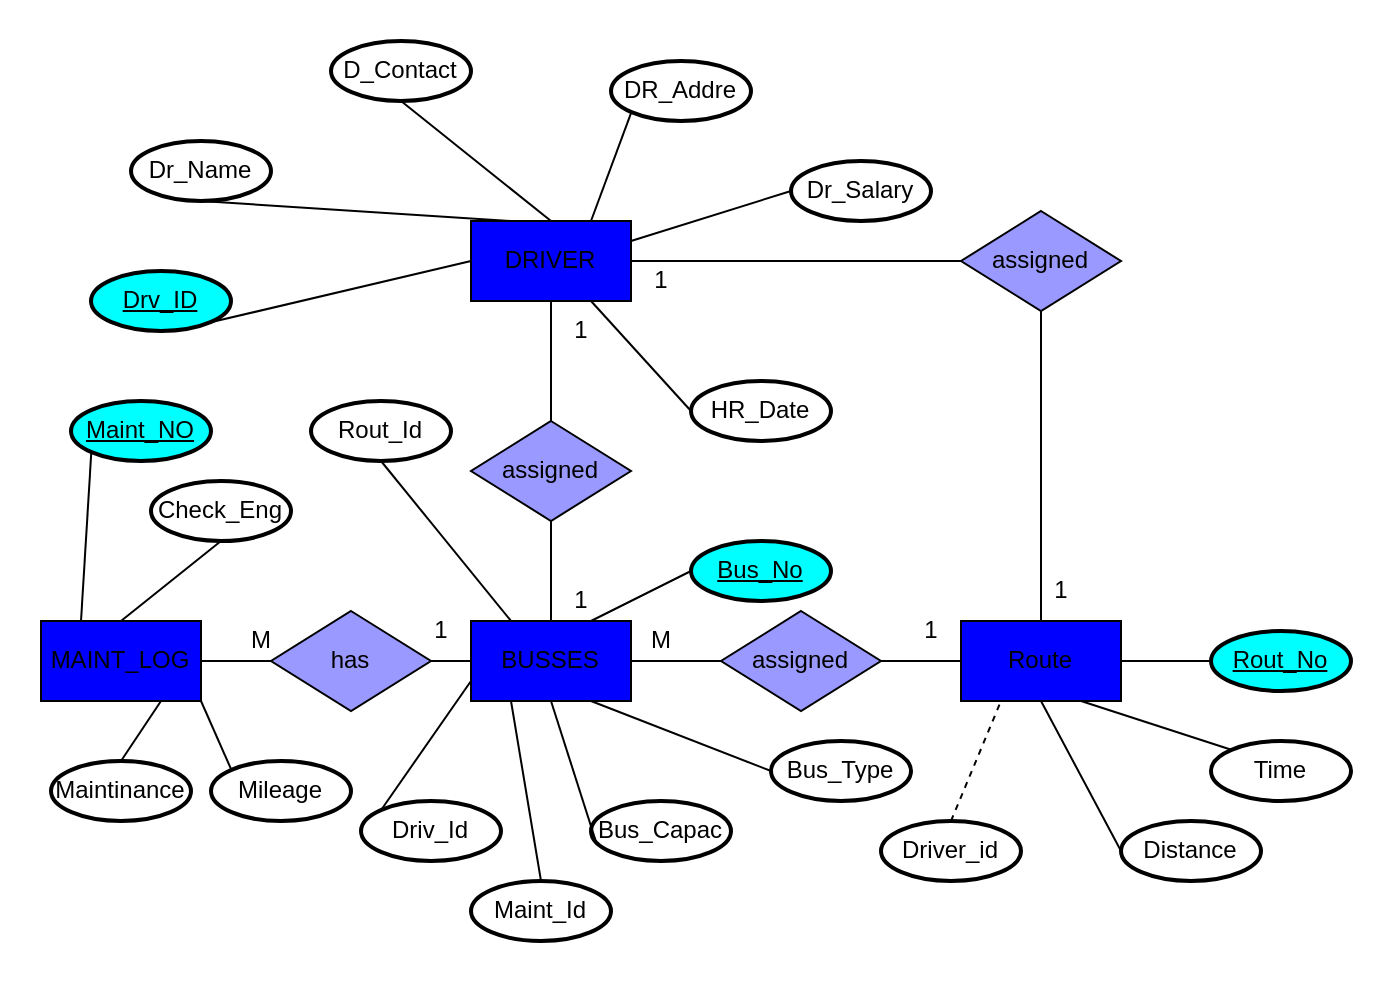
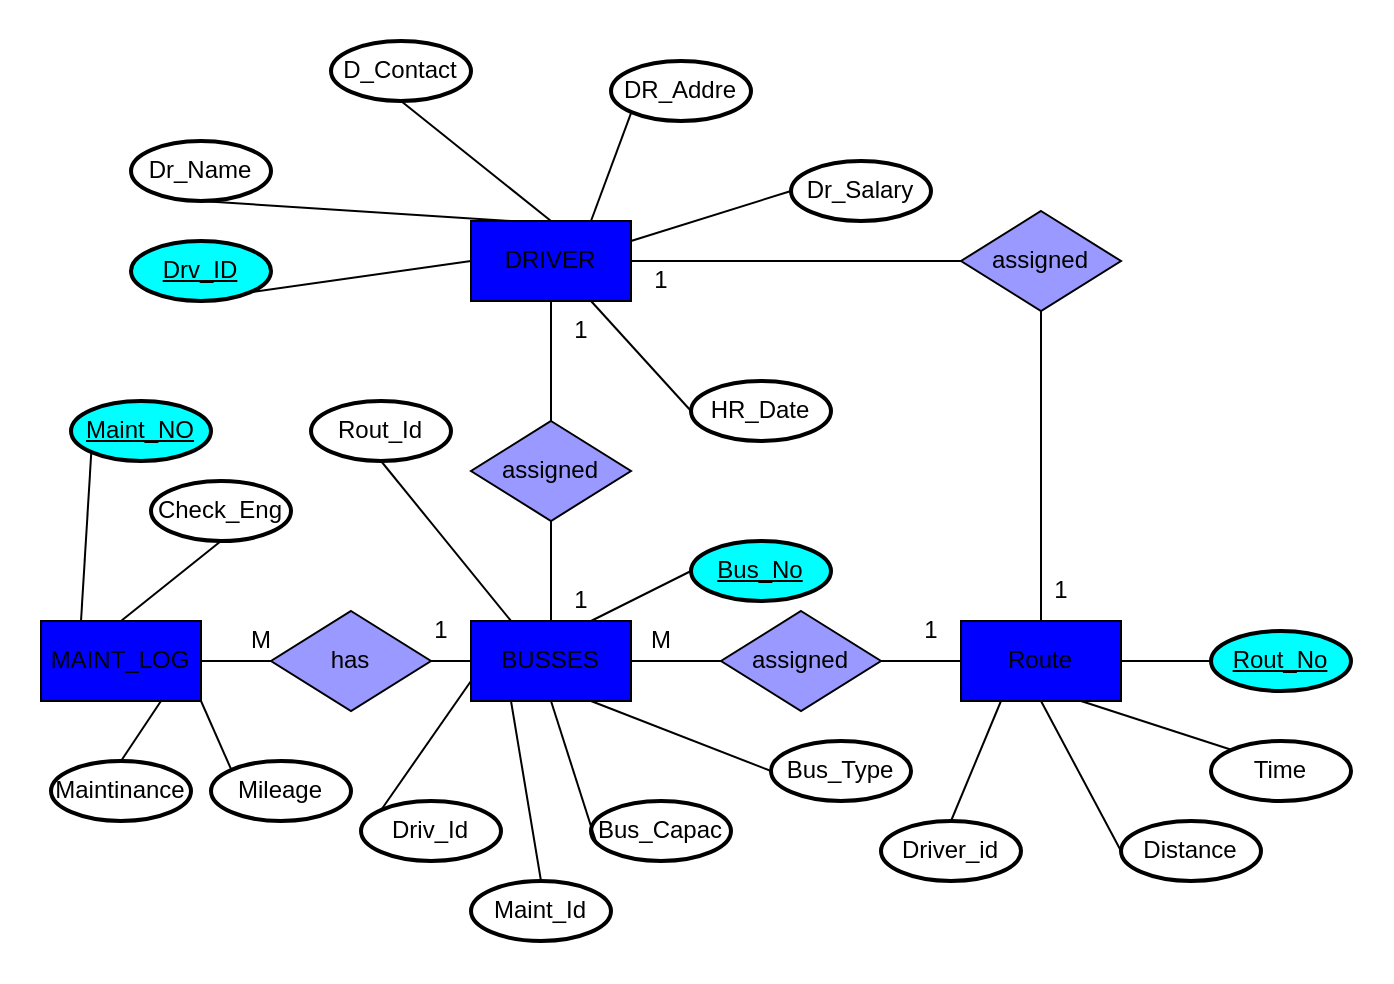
(161, 301) -> (201, 271)
(977, 759) -> (977, 759)
